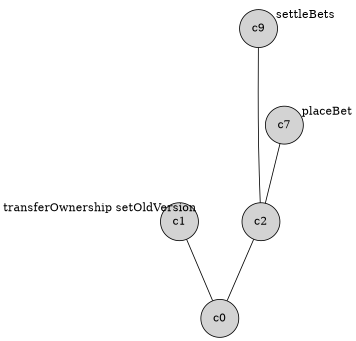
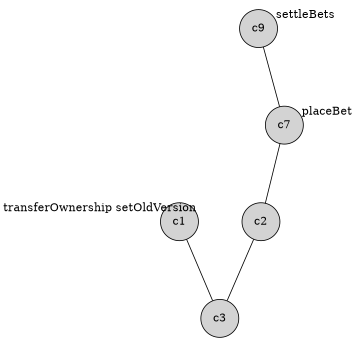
(258, 125) -> (271, 77)
(220, 318) -> (220, 318)
